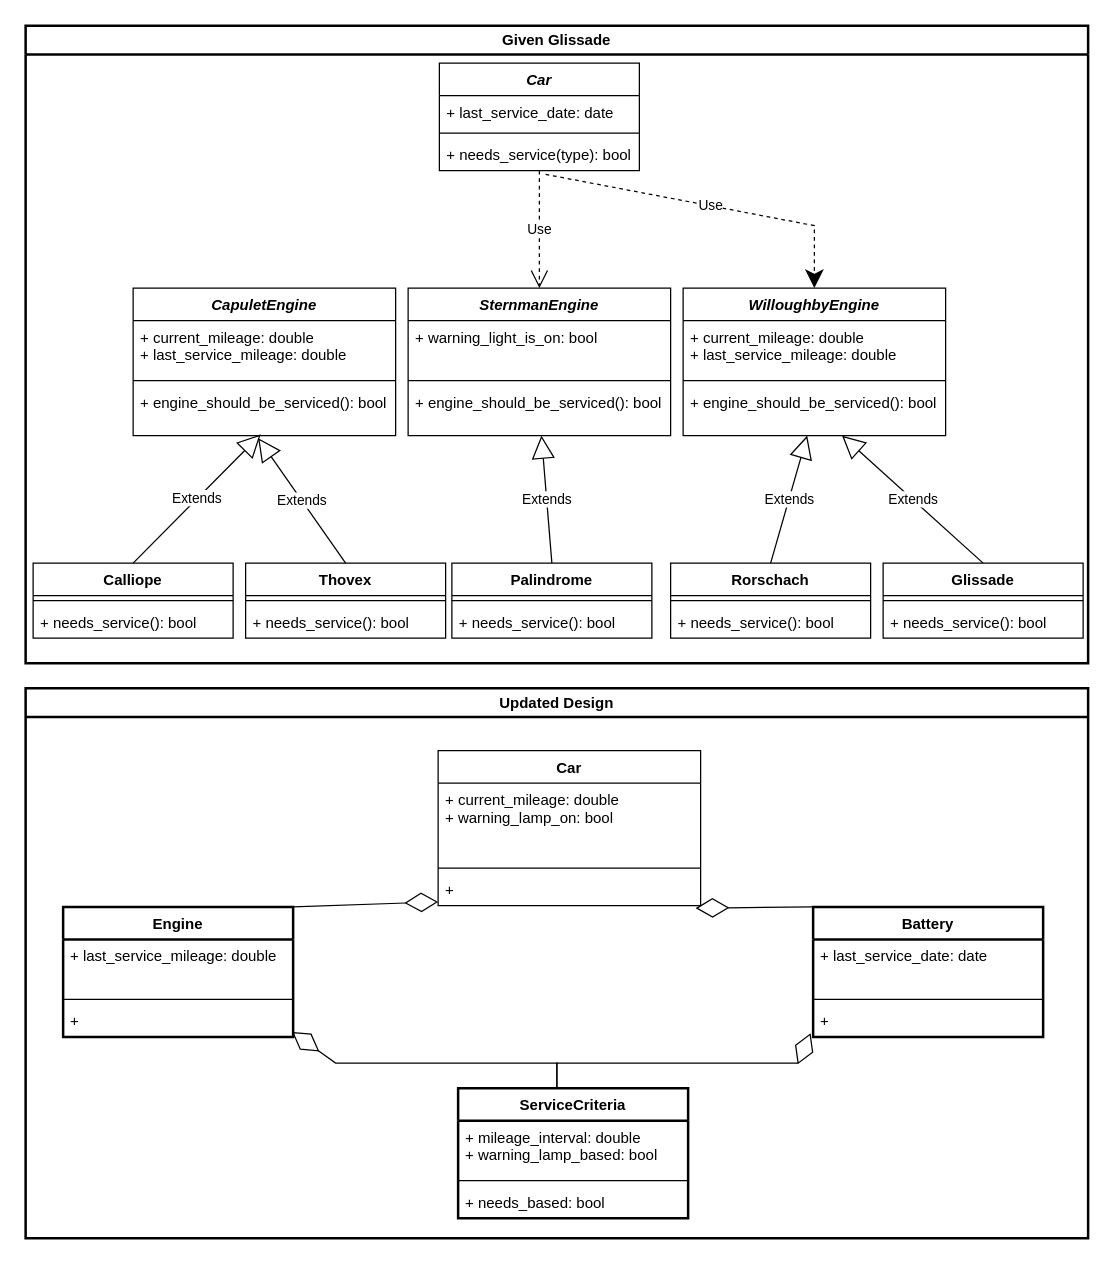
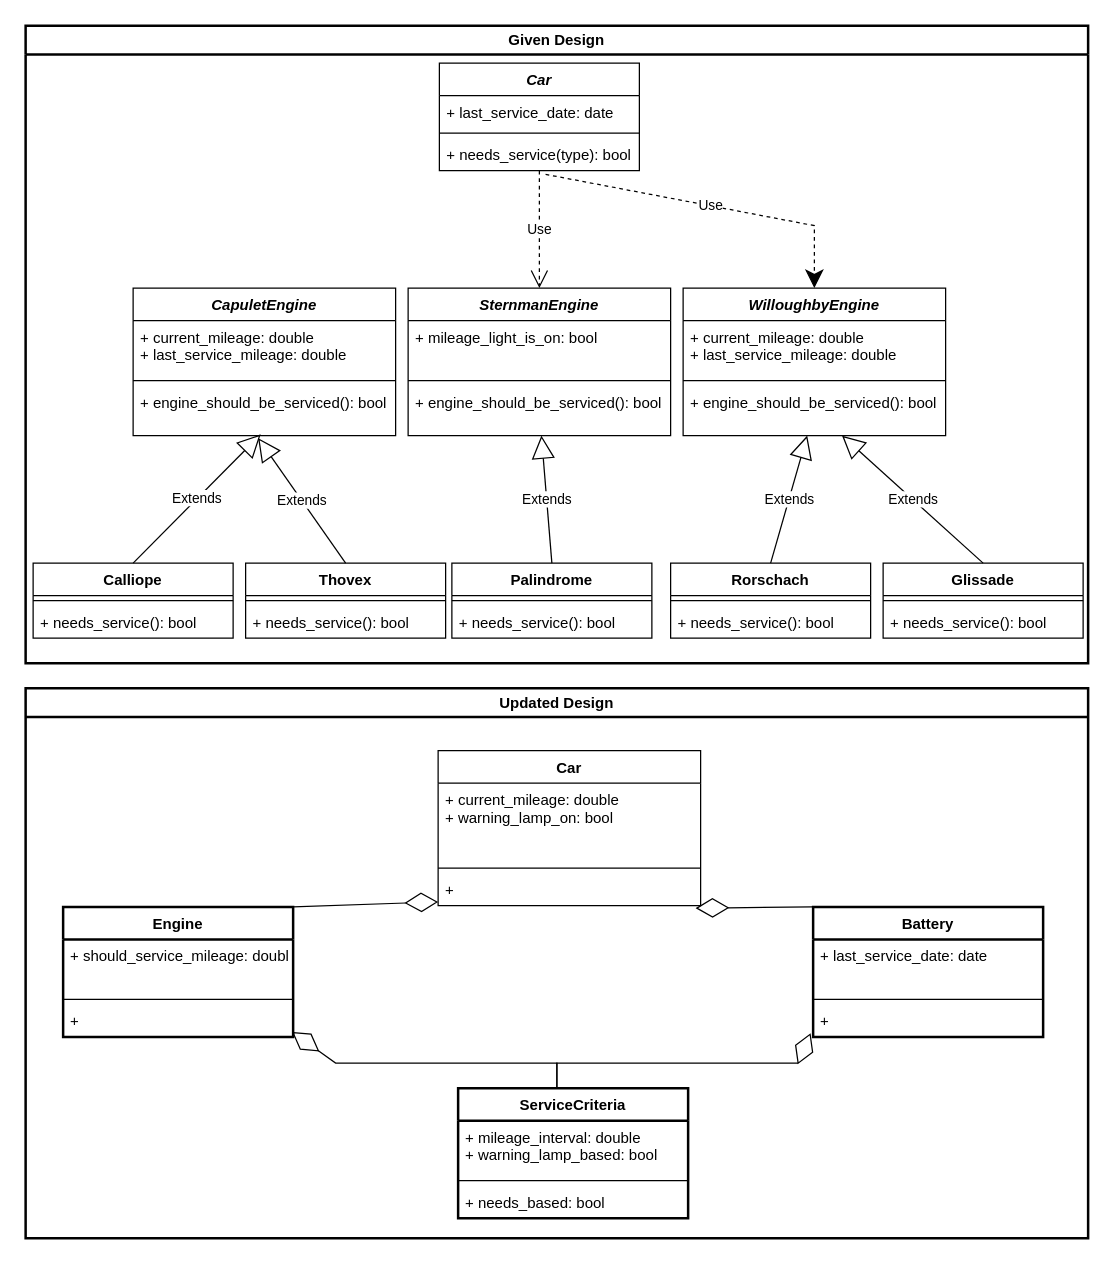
(557, 41) -> (557, 41)
(513, 338) -> (511, 338)
(180, 956) -> (189, 956)
